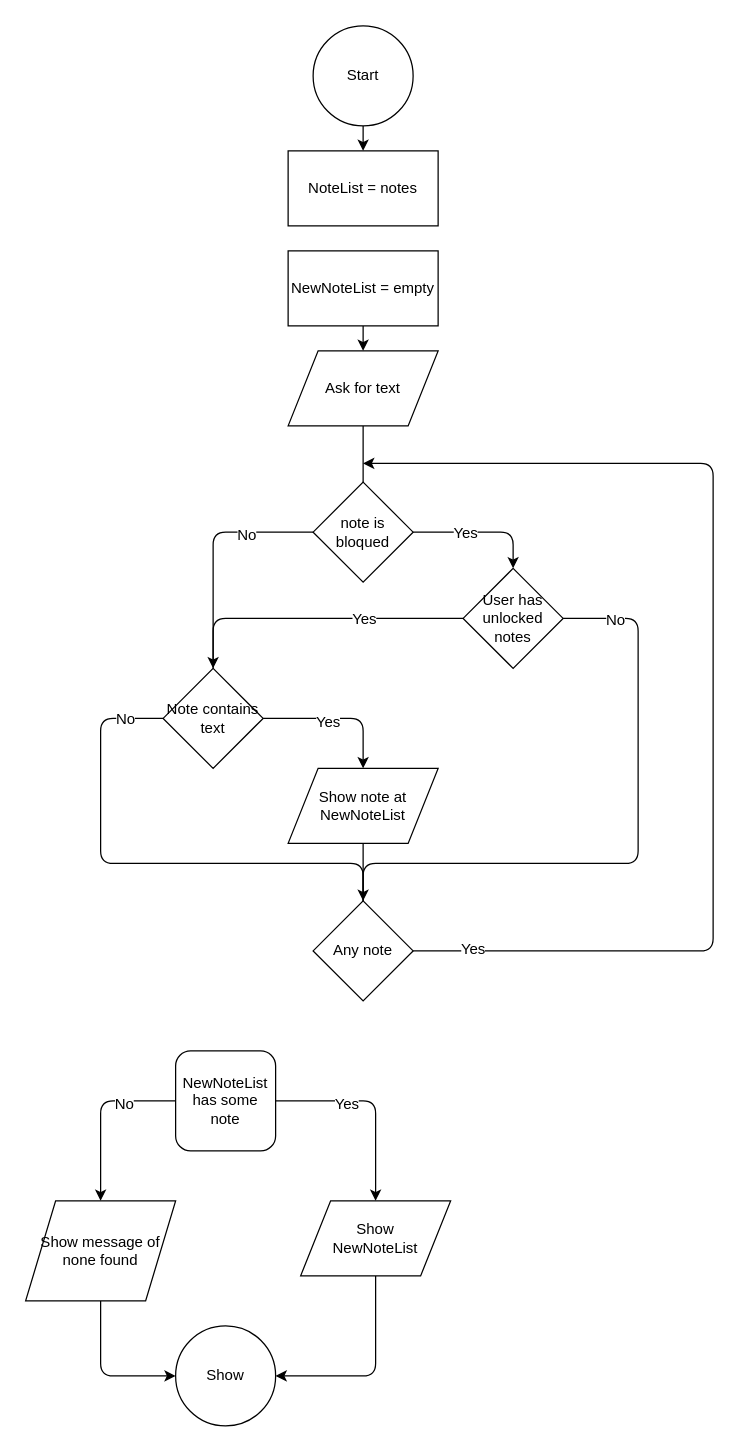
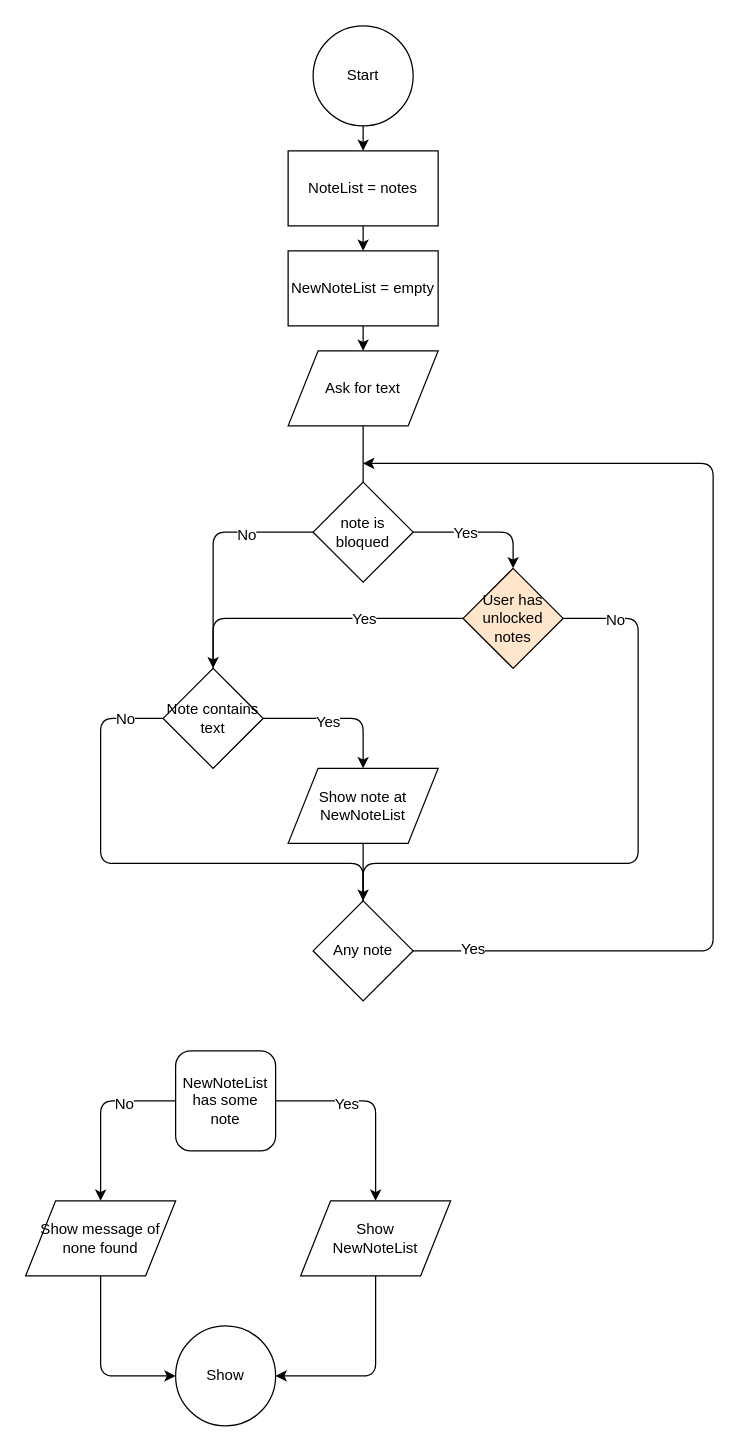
none -> (363, 235)
(513, 618) -> (513, 618)
(101, 1251) -> (101, 1238)
